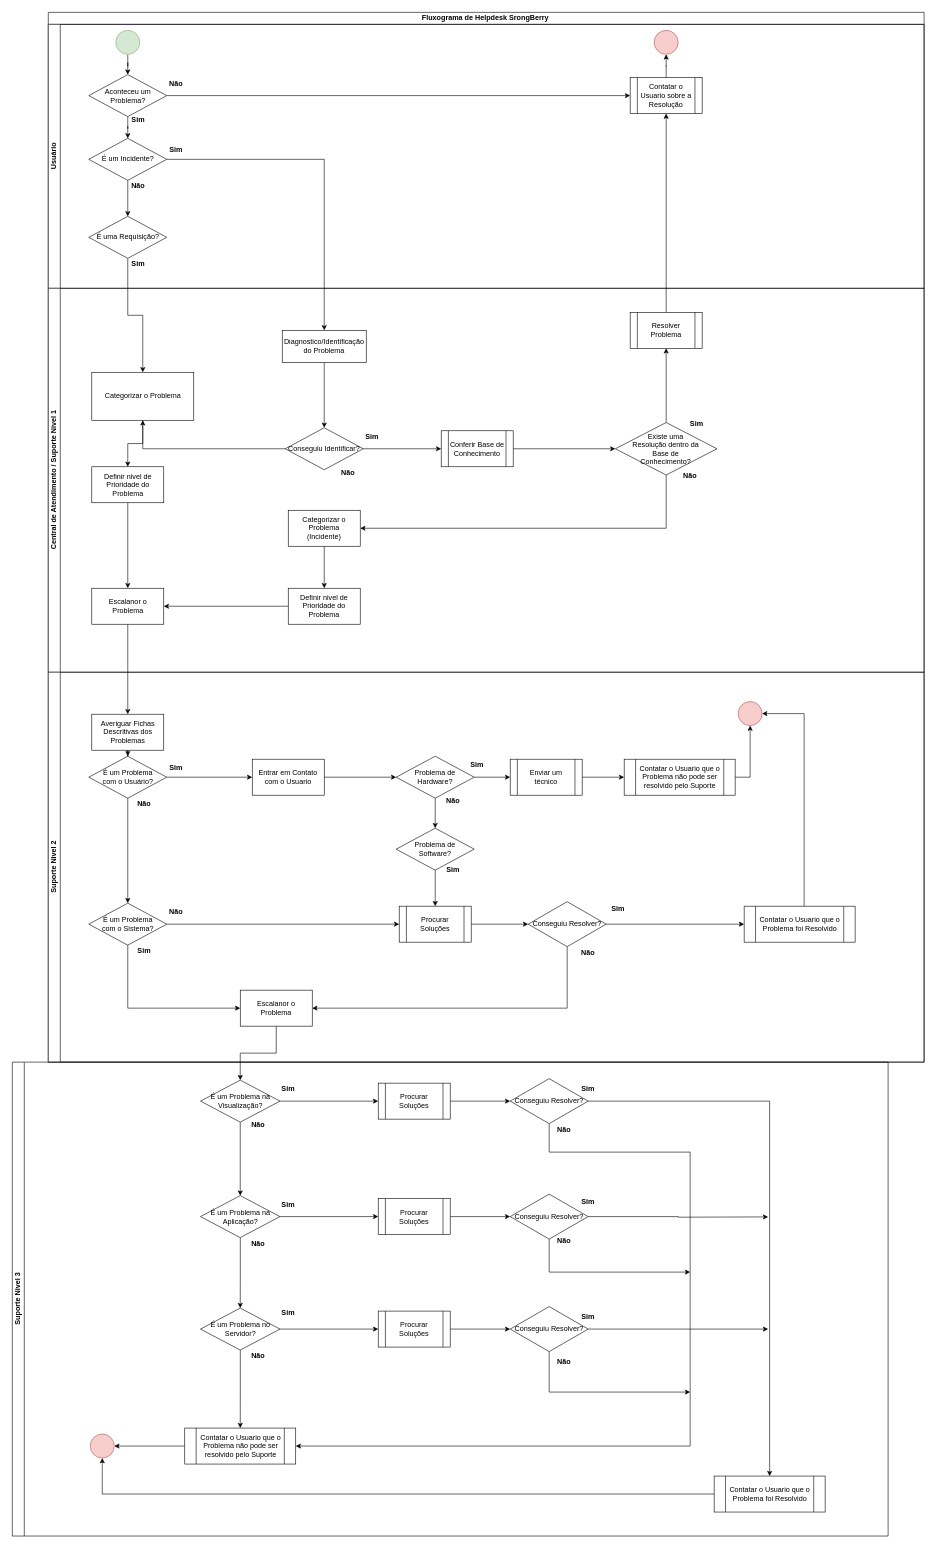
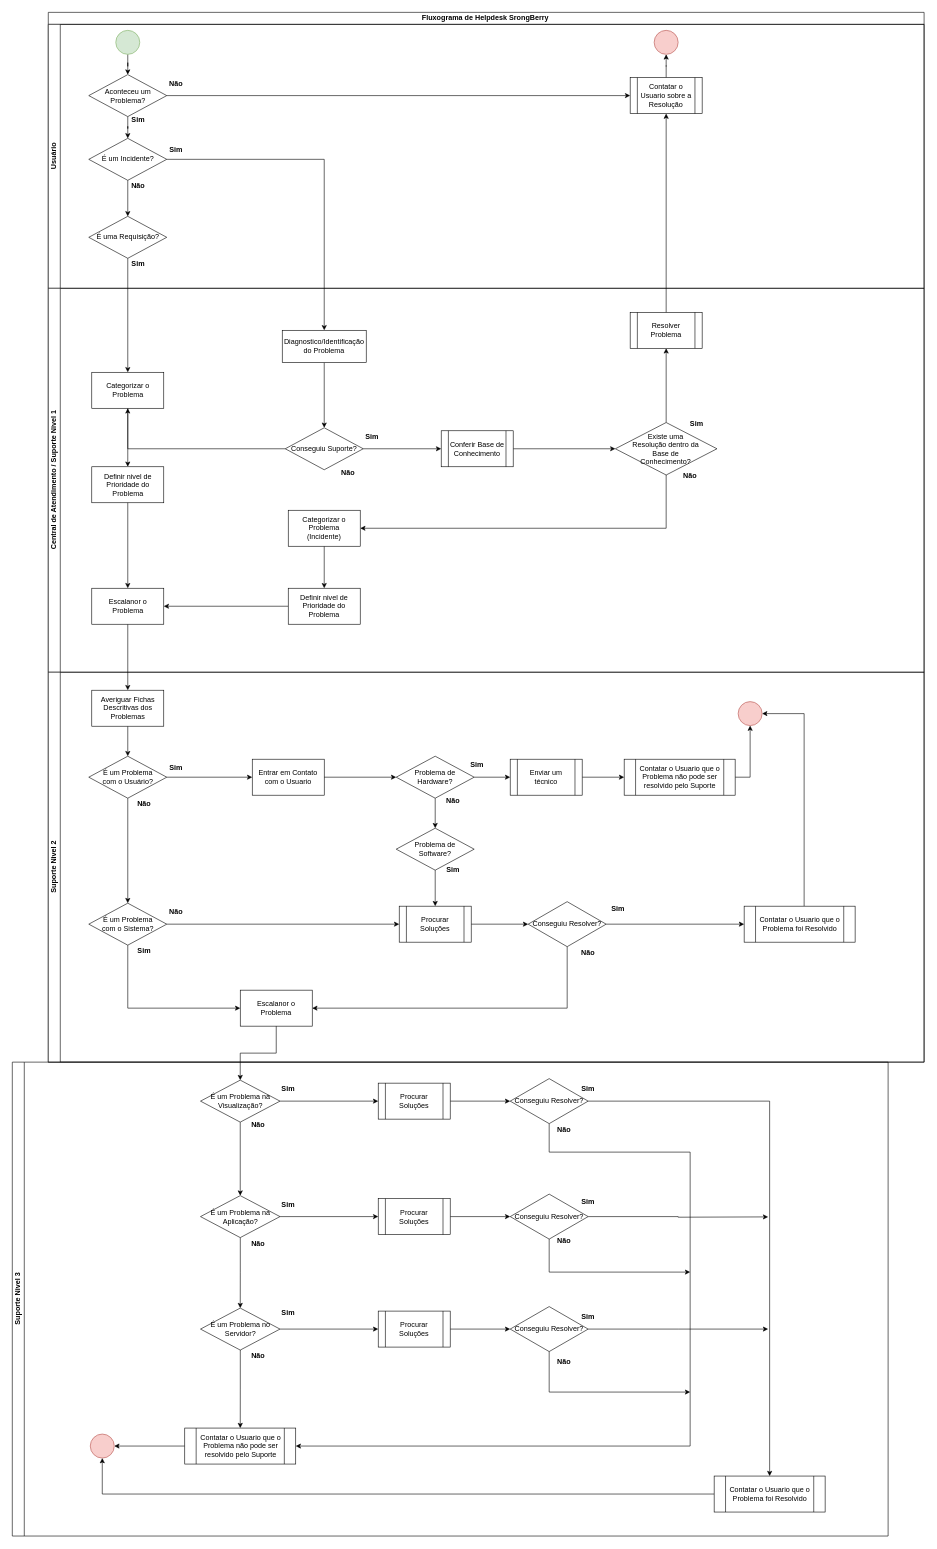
(143, 396) -> (128, 390)
(324, 449) -> (324, 449)
(128, 732) -> (128, 708)
